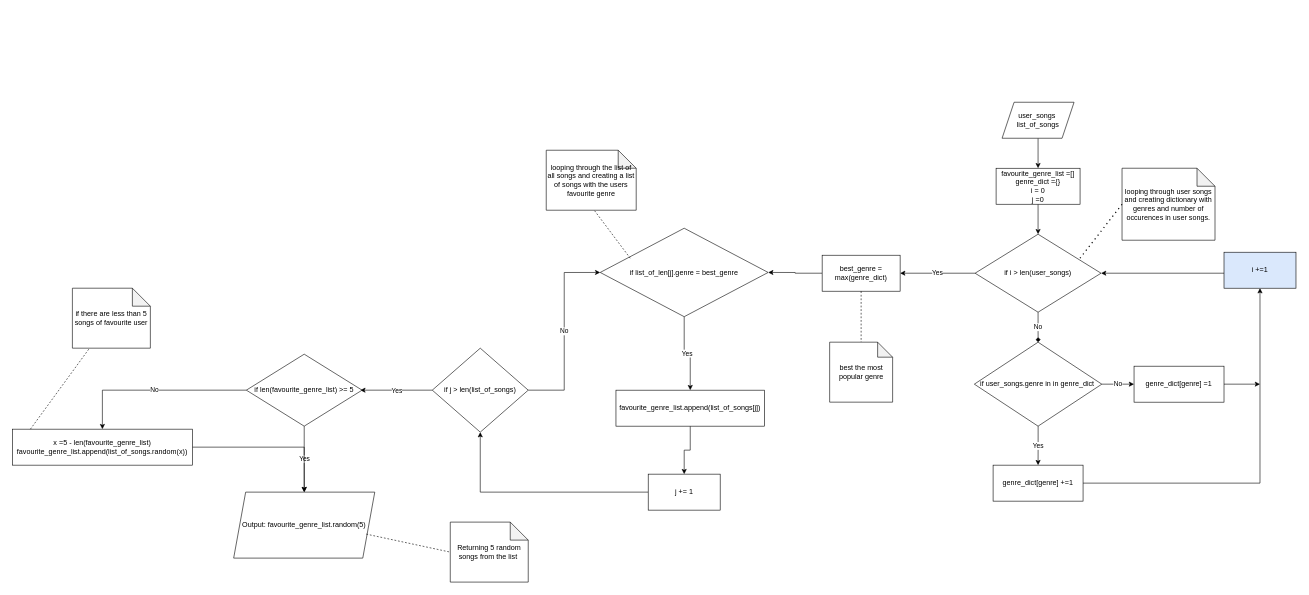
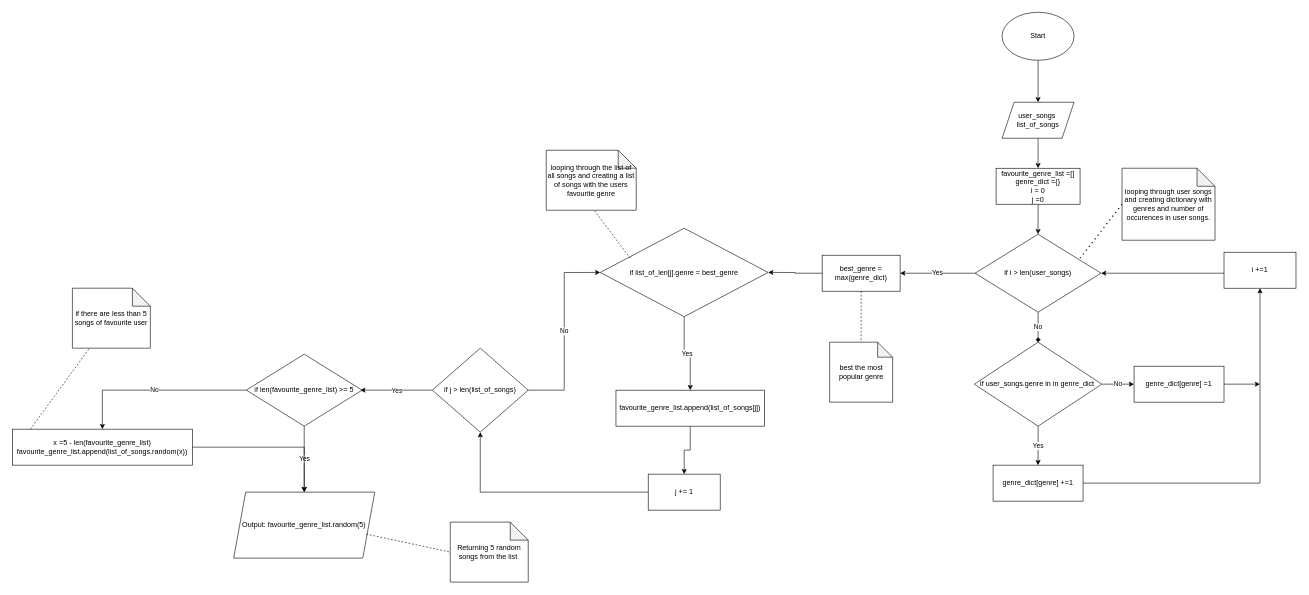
none -> (1038, 36)
none -> (1038, 96)
(1260, 270) -> (1260, 270)
